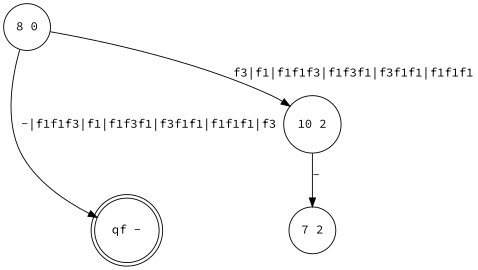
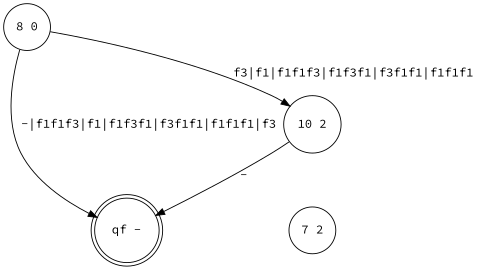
(312, 175) -> (227, 178)
